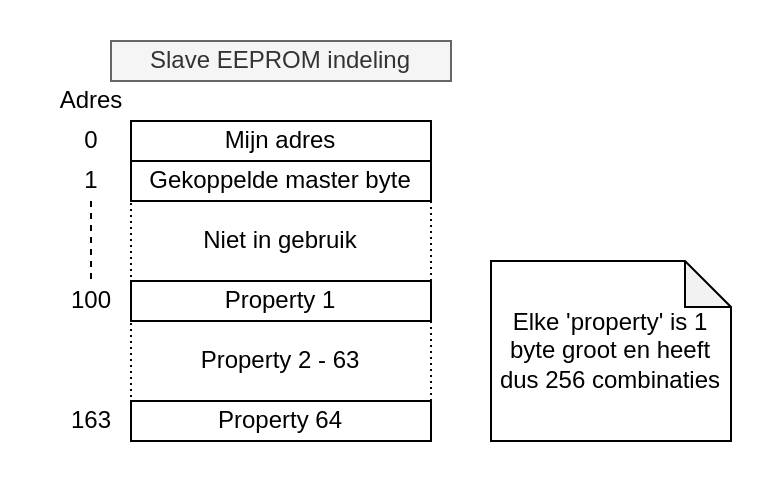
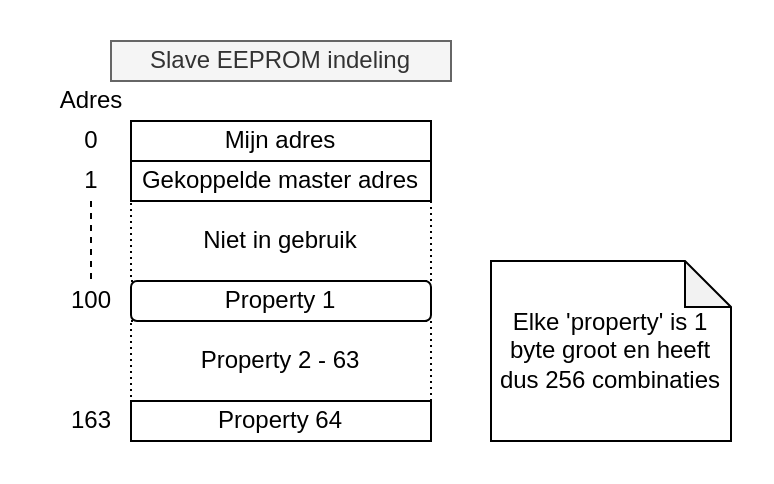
(281, 181) -> (281, 181)
(281, 301) -> (281, 301)
